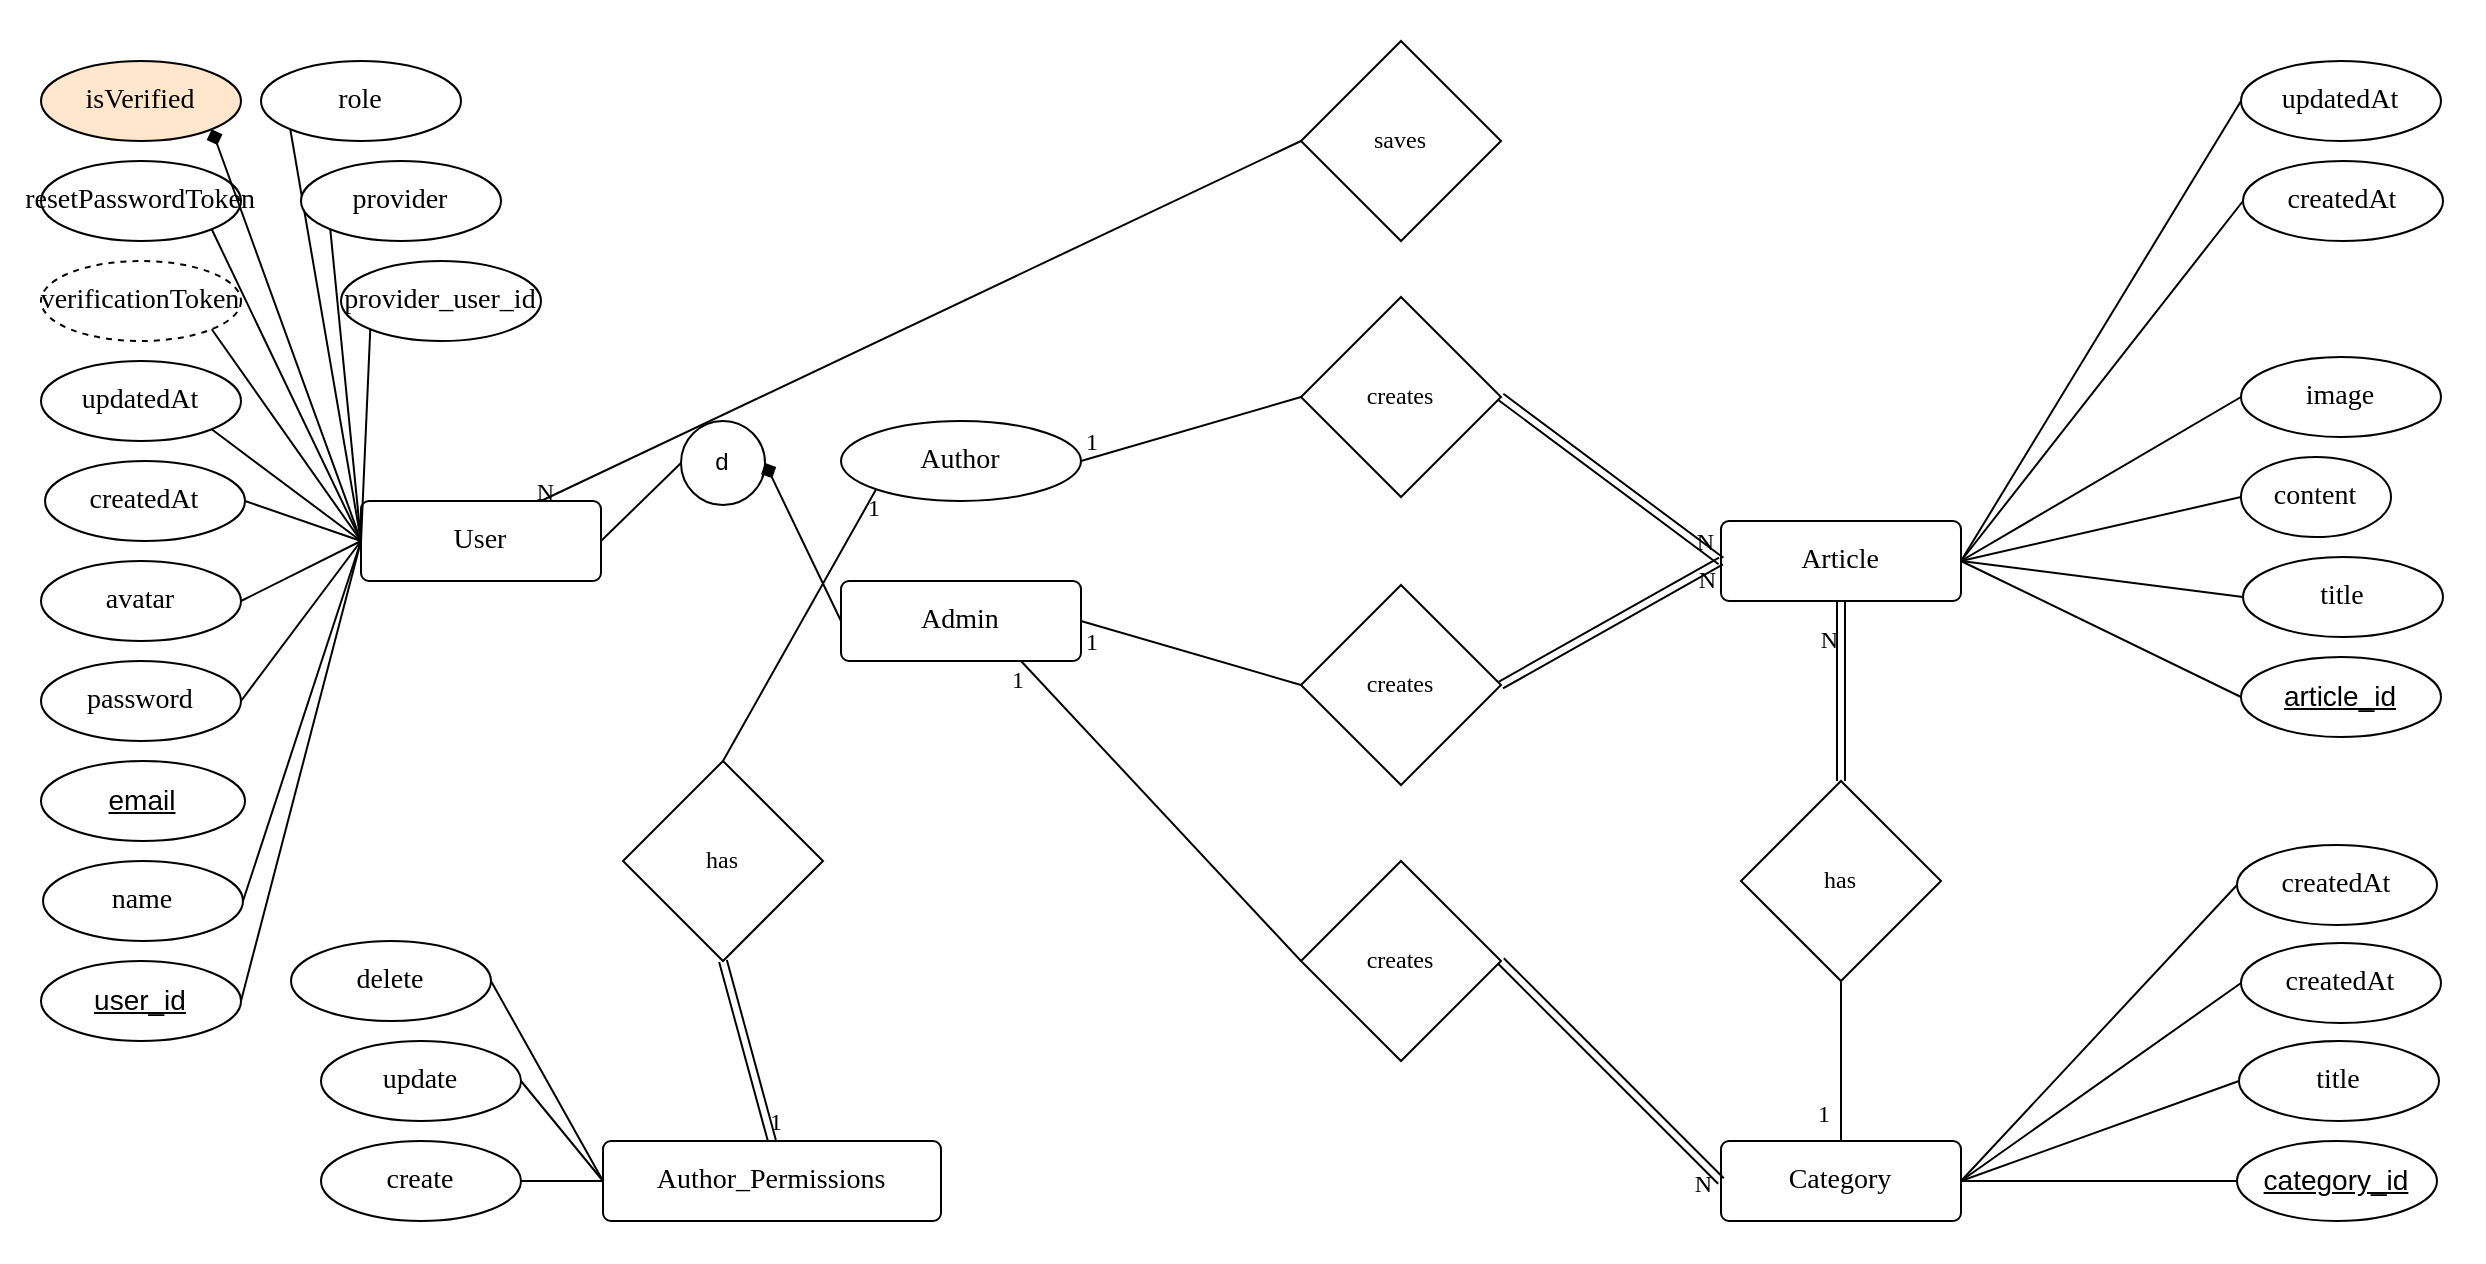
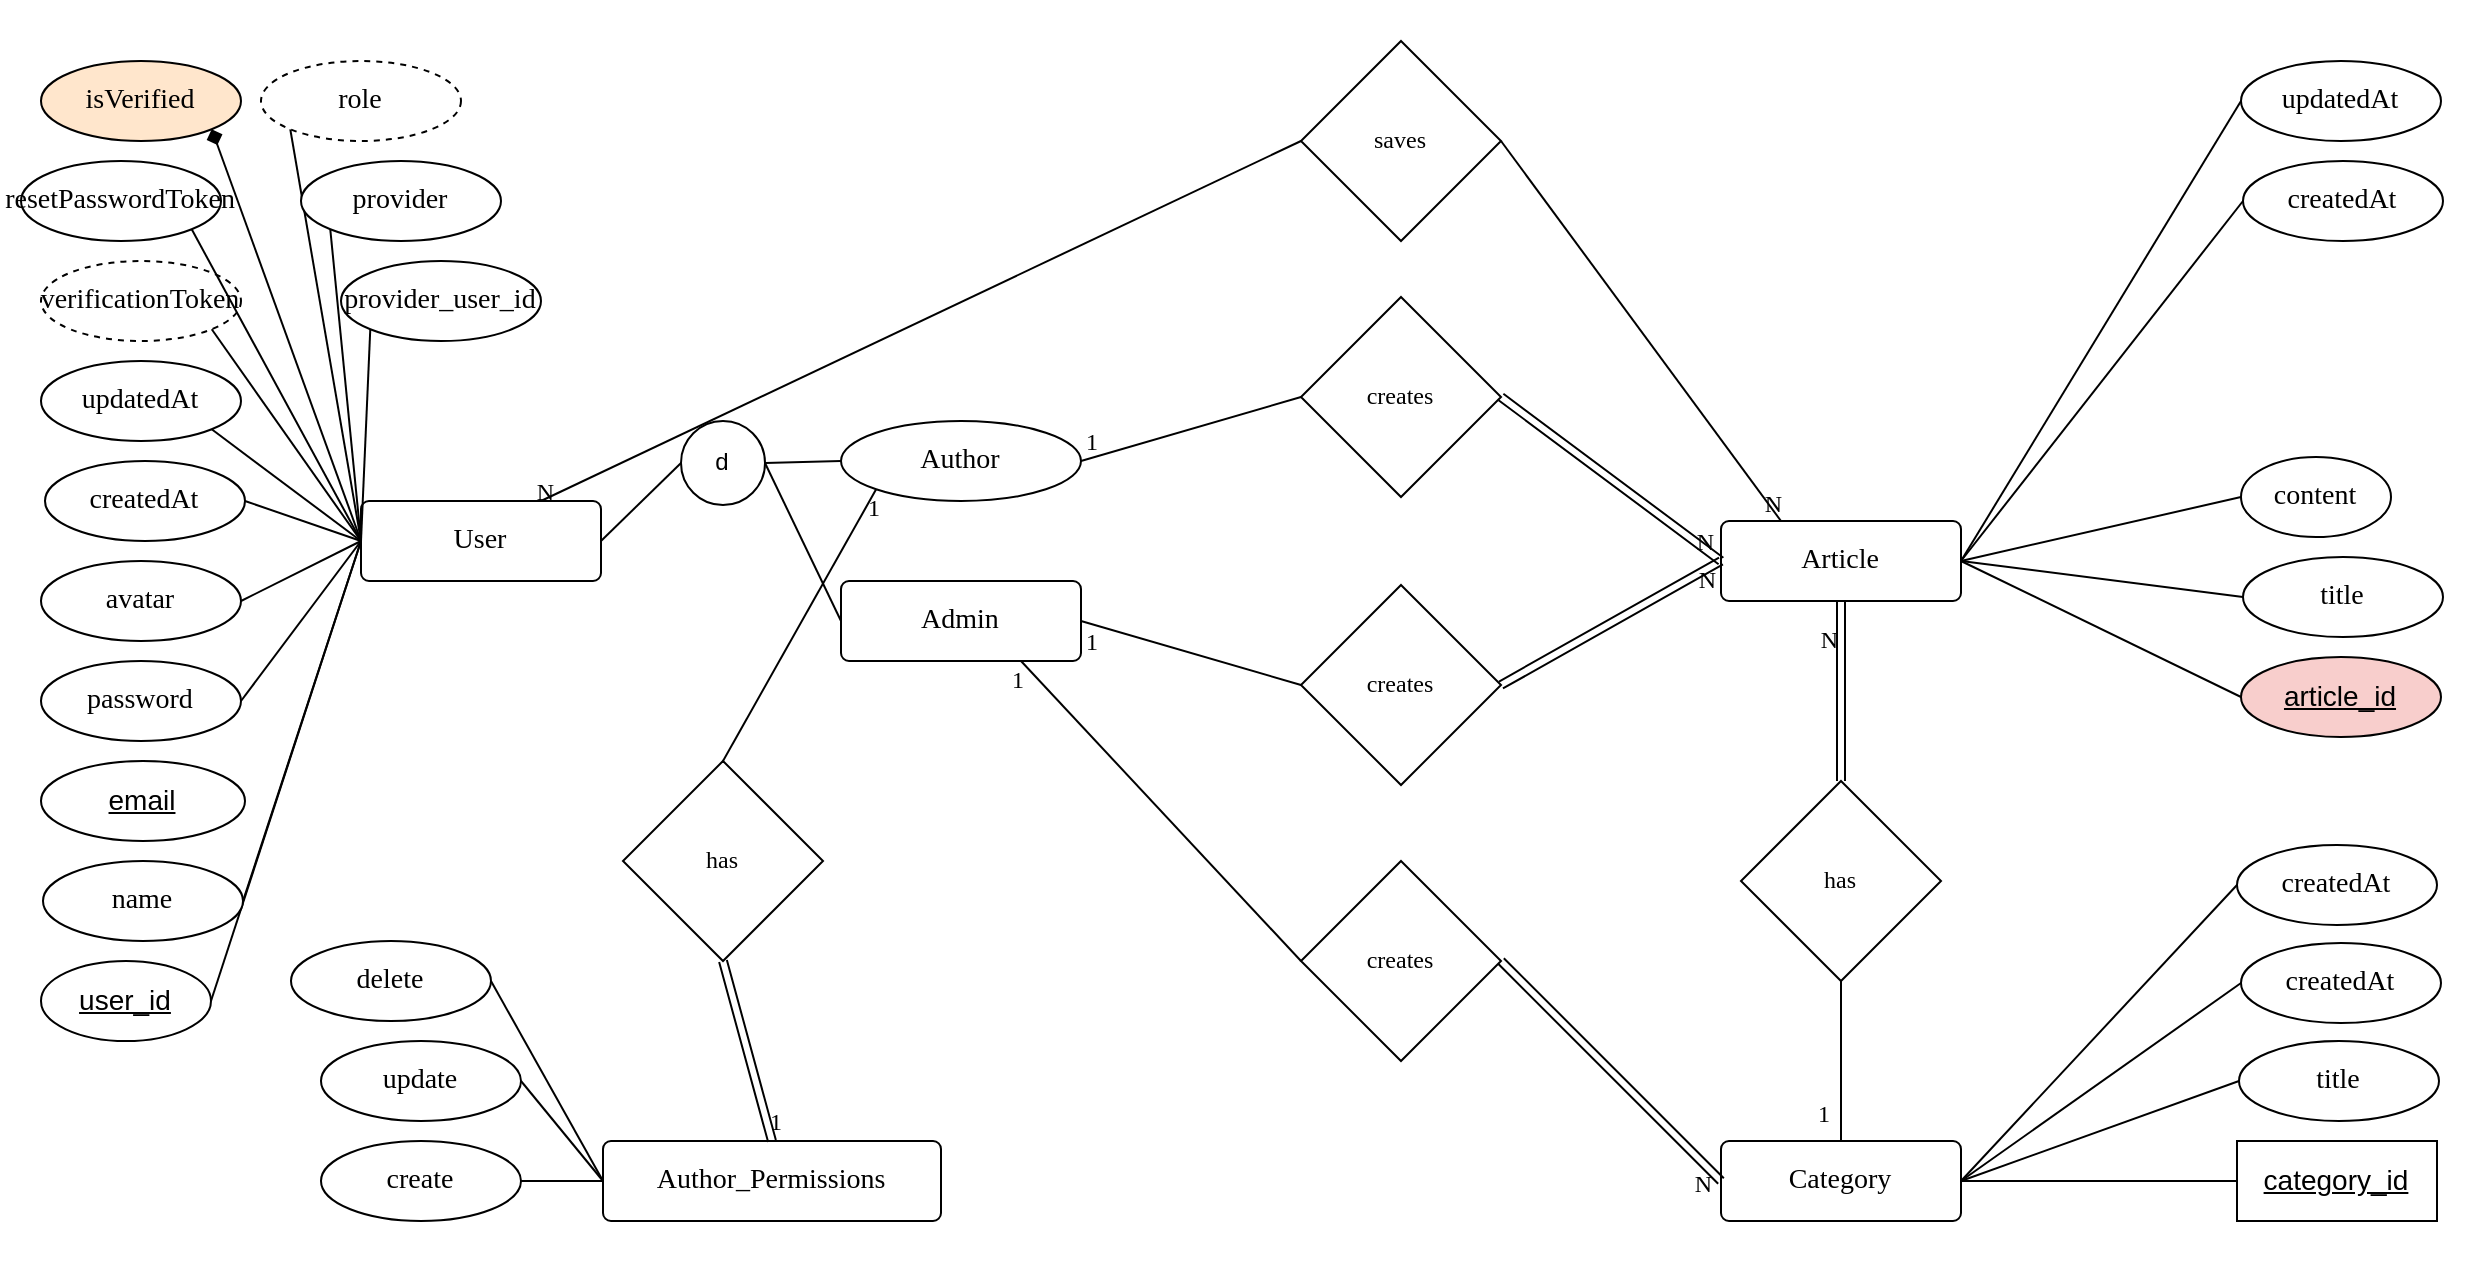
(361, 101) -> (361, 101)
(141, 201) -> (121, 201)
none -> (1641, 331)
(2341, 397) -> none
none -> (805, 462)
(2104, 477) -> none
(772, 478) -> (769, 471)
(2341, 697) -> (2341, 697)
(141, 1001) -> (126, 1001)
(2337, 1181) -> (2337, 1181)
